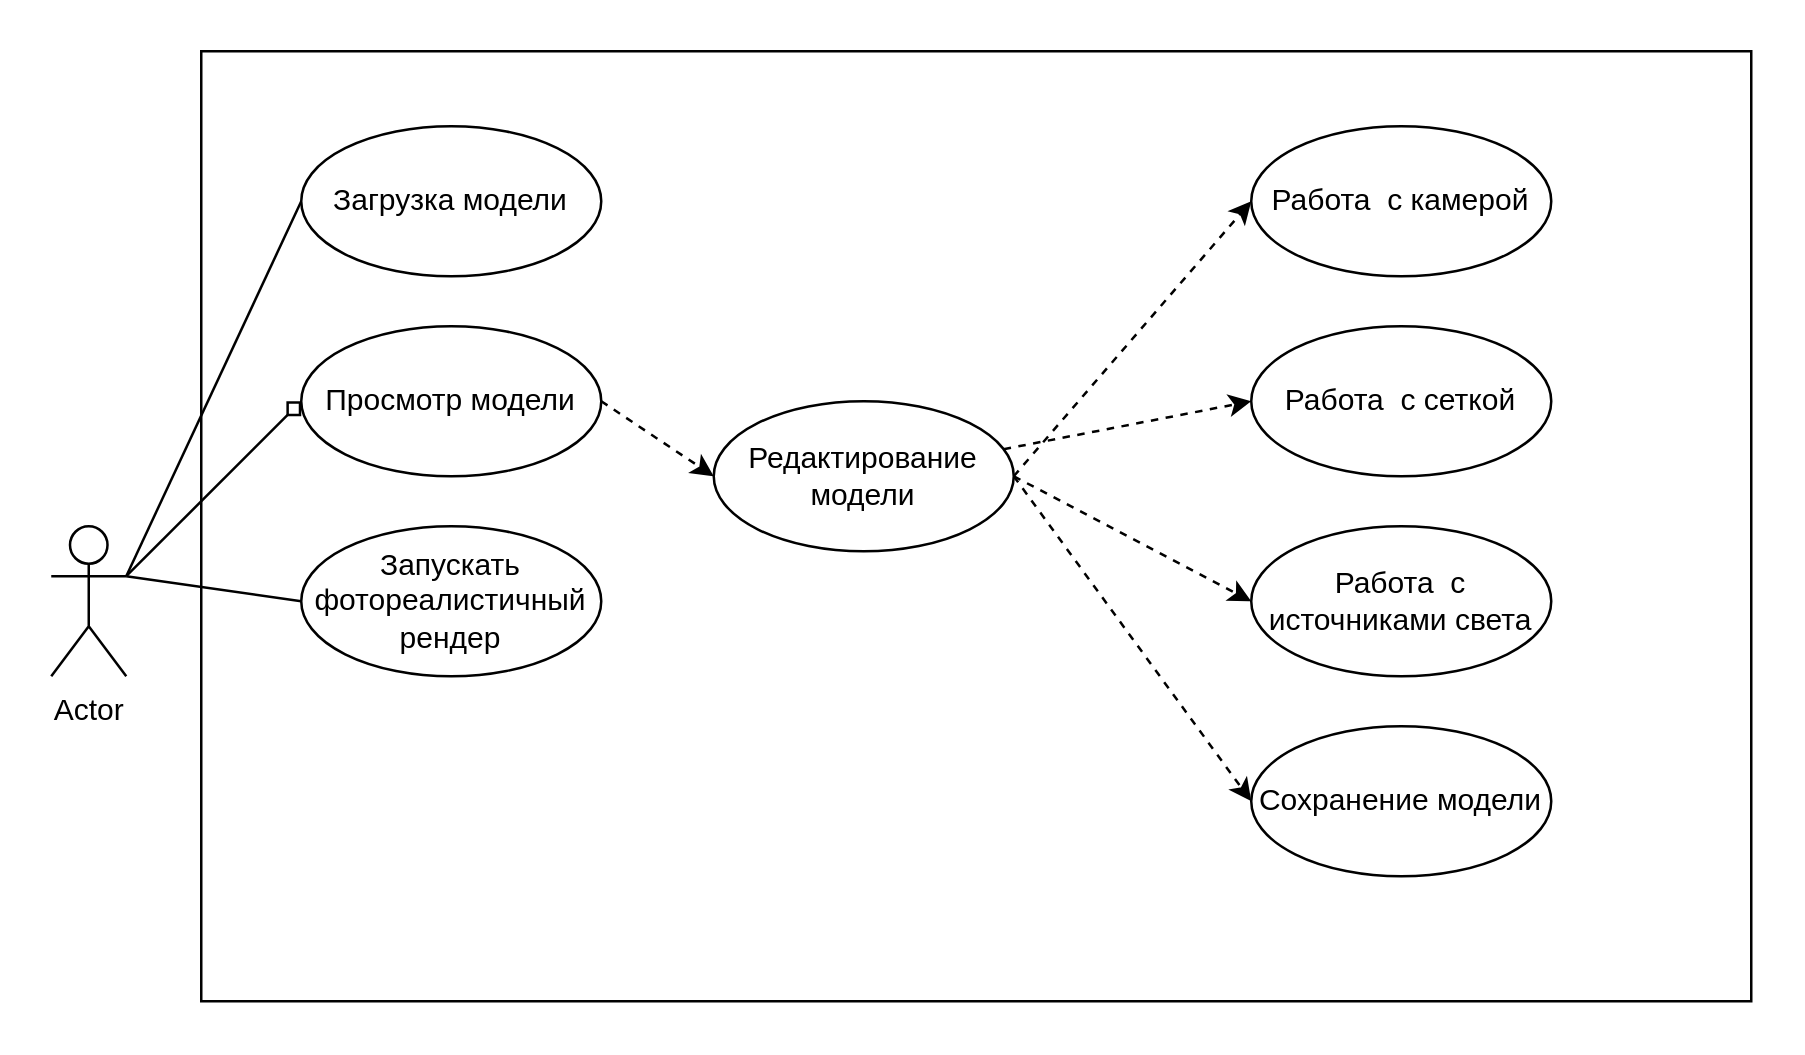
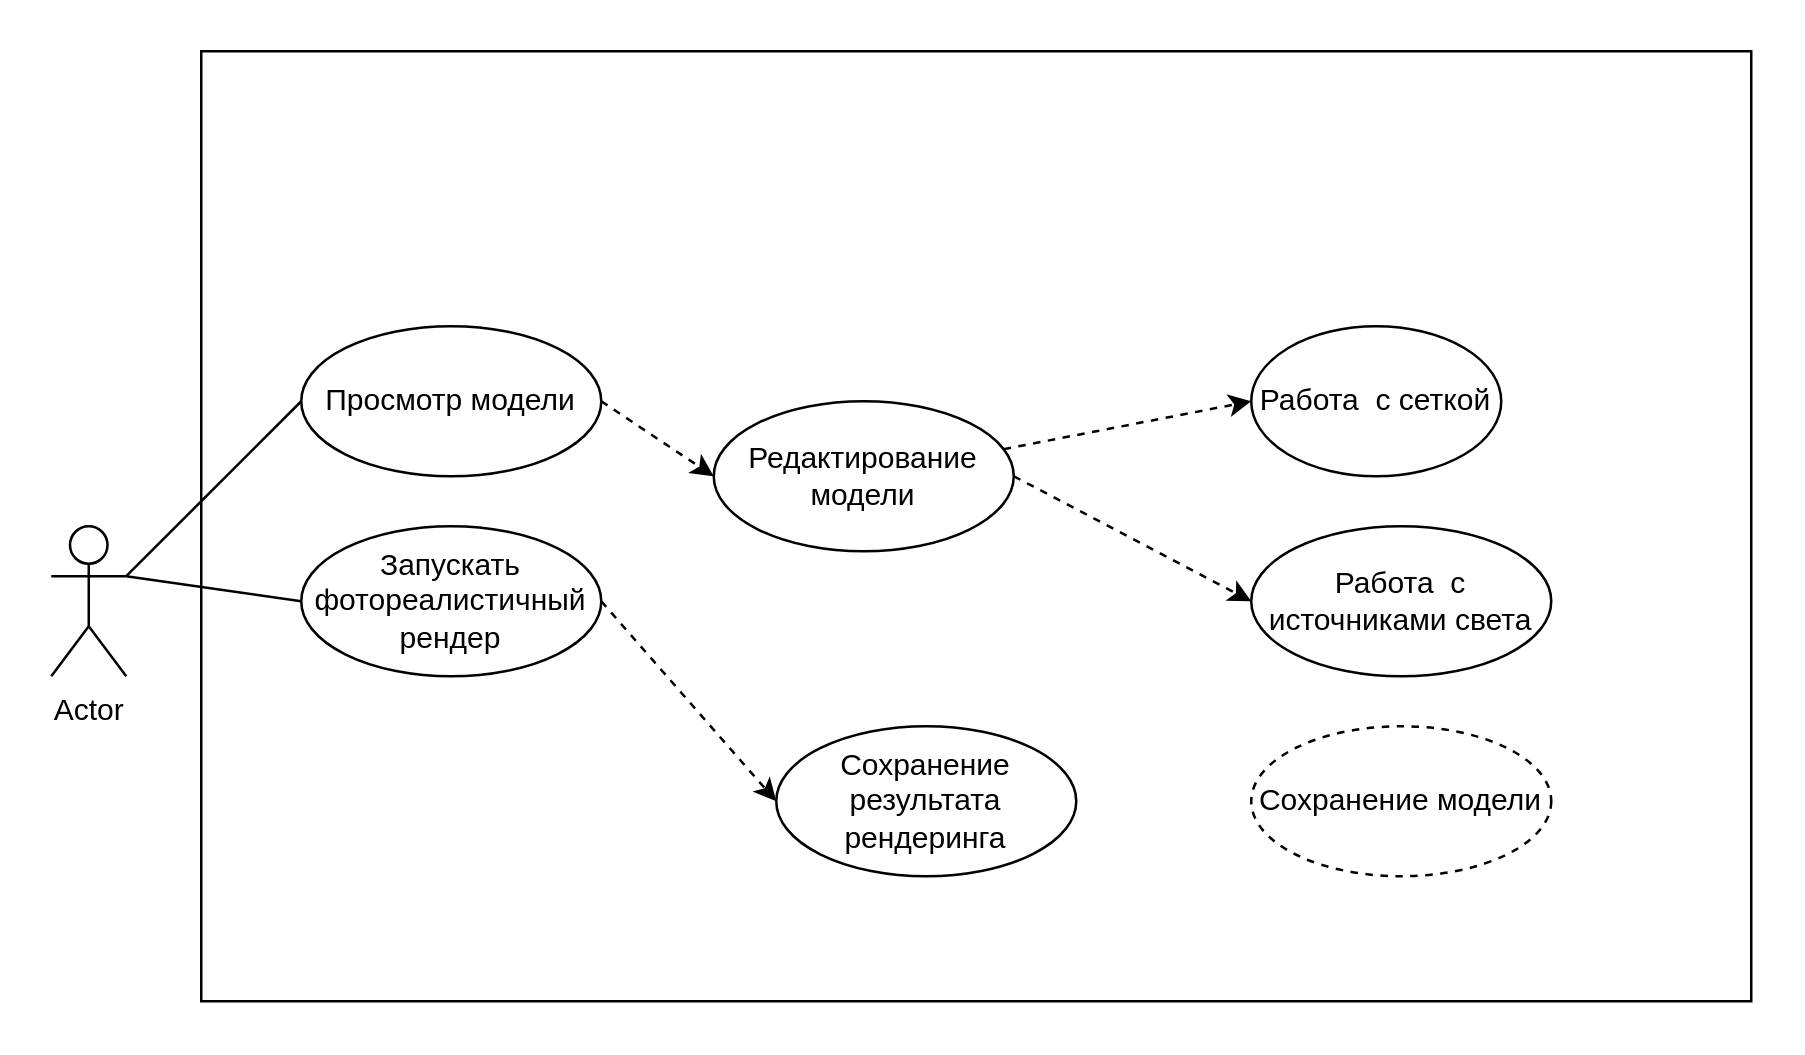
(451, 201) -> none
(1401, 201) -> none
(1145, 325) -> none
(216, 384) -> none
(1401, 401) -> (1376, 401)
(287, 416) -> (293, 409)
(1130, 636) -> none
none -> (683, 695)
none -> (926, 801)
(1401, 801) -> (1401, 801)
